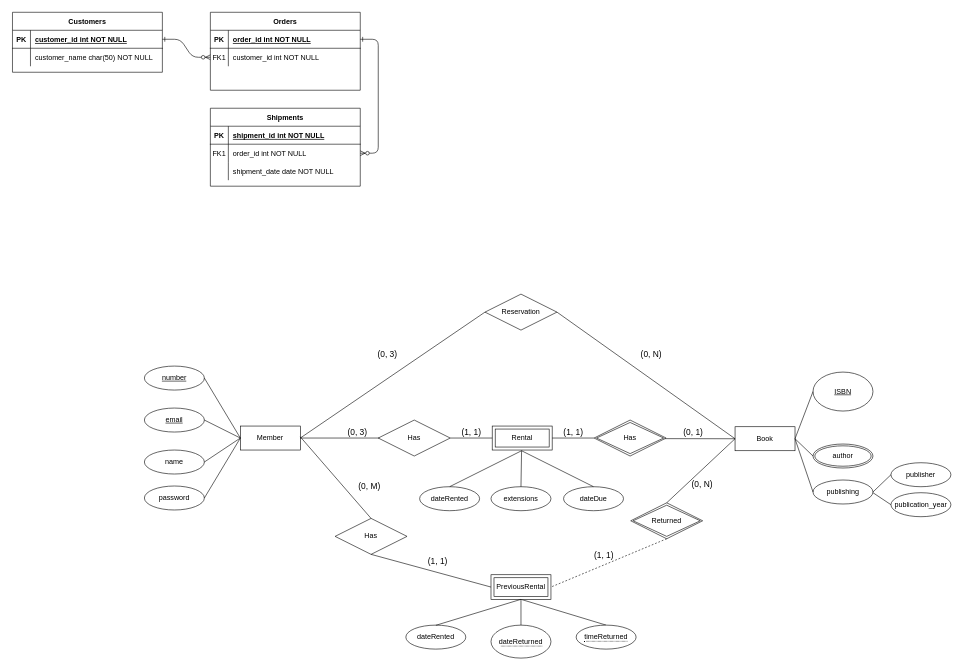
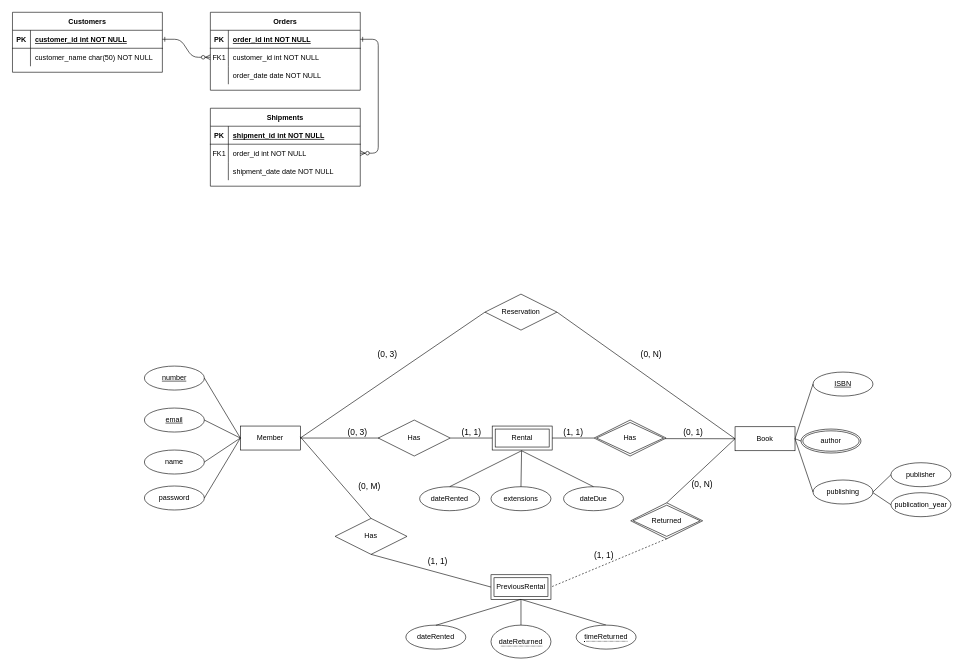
none -> (294, 75)
(843, 392) -> (843, 384)
(843, 456) -> (831, 441)
